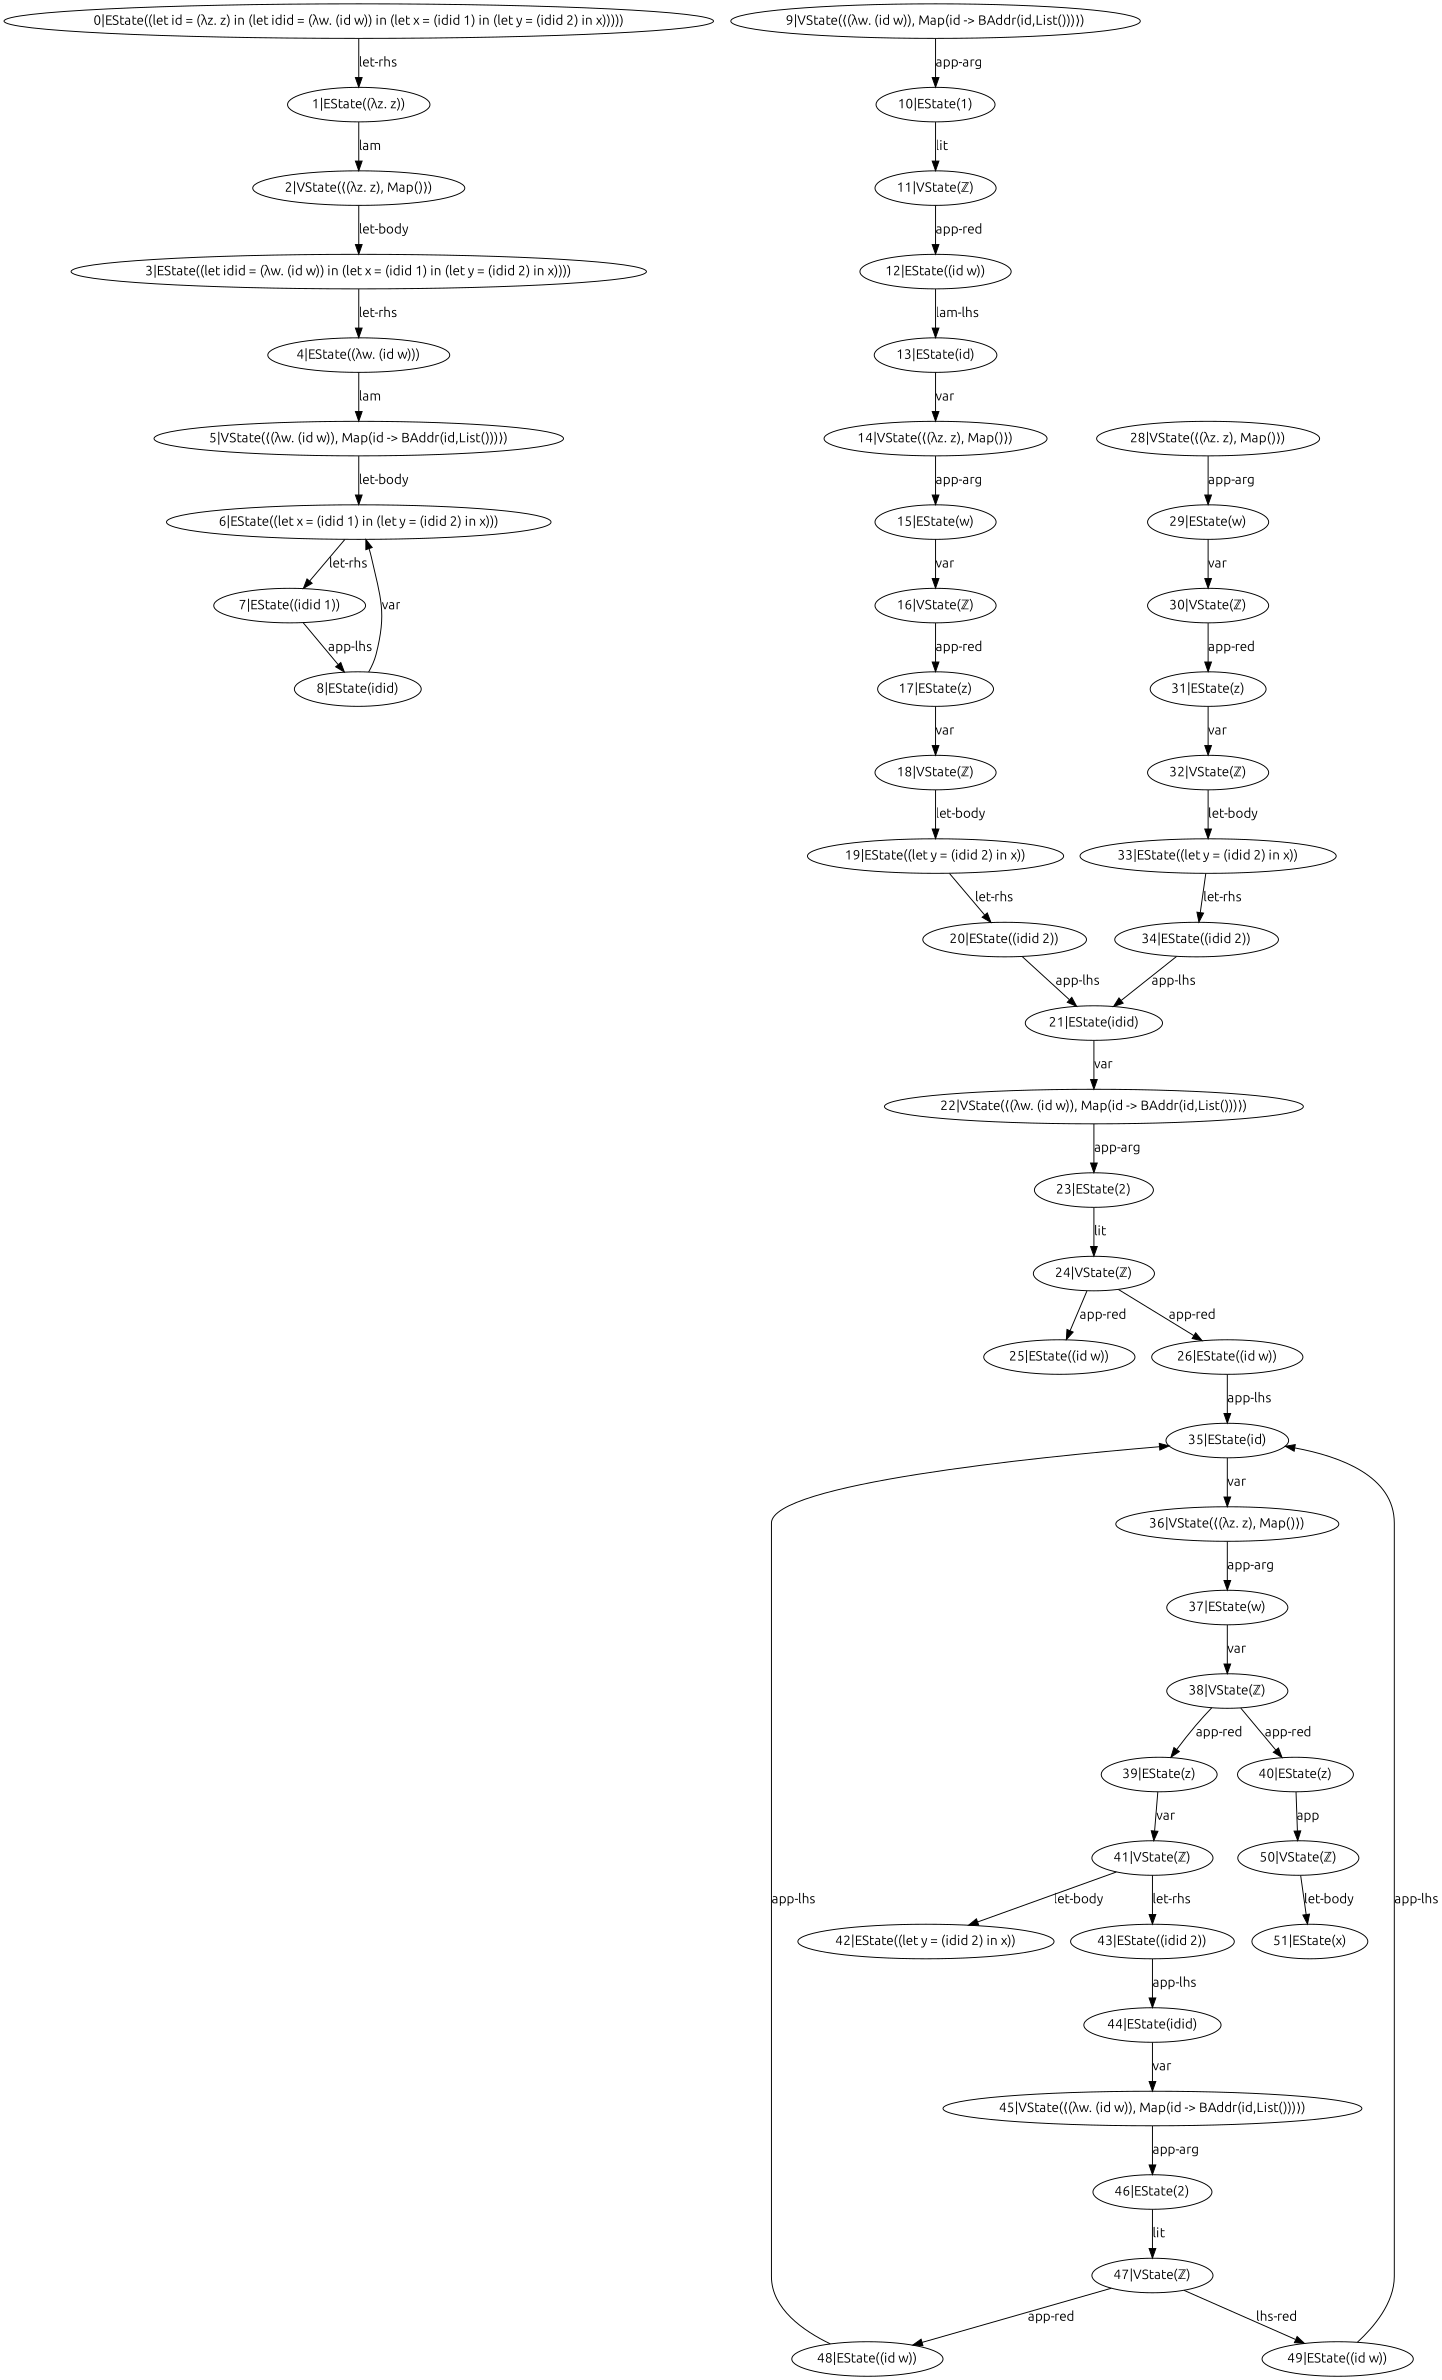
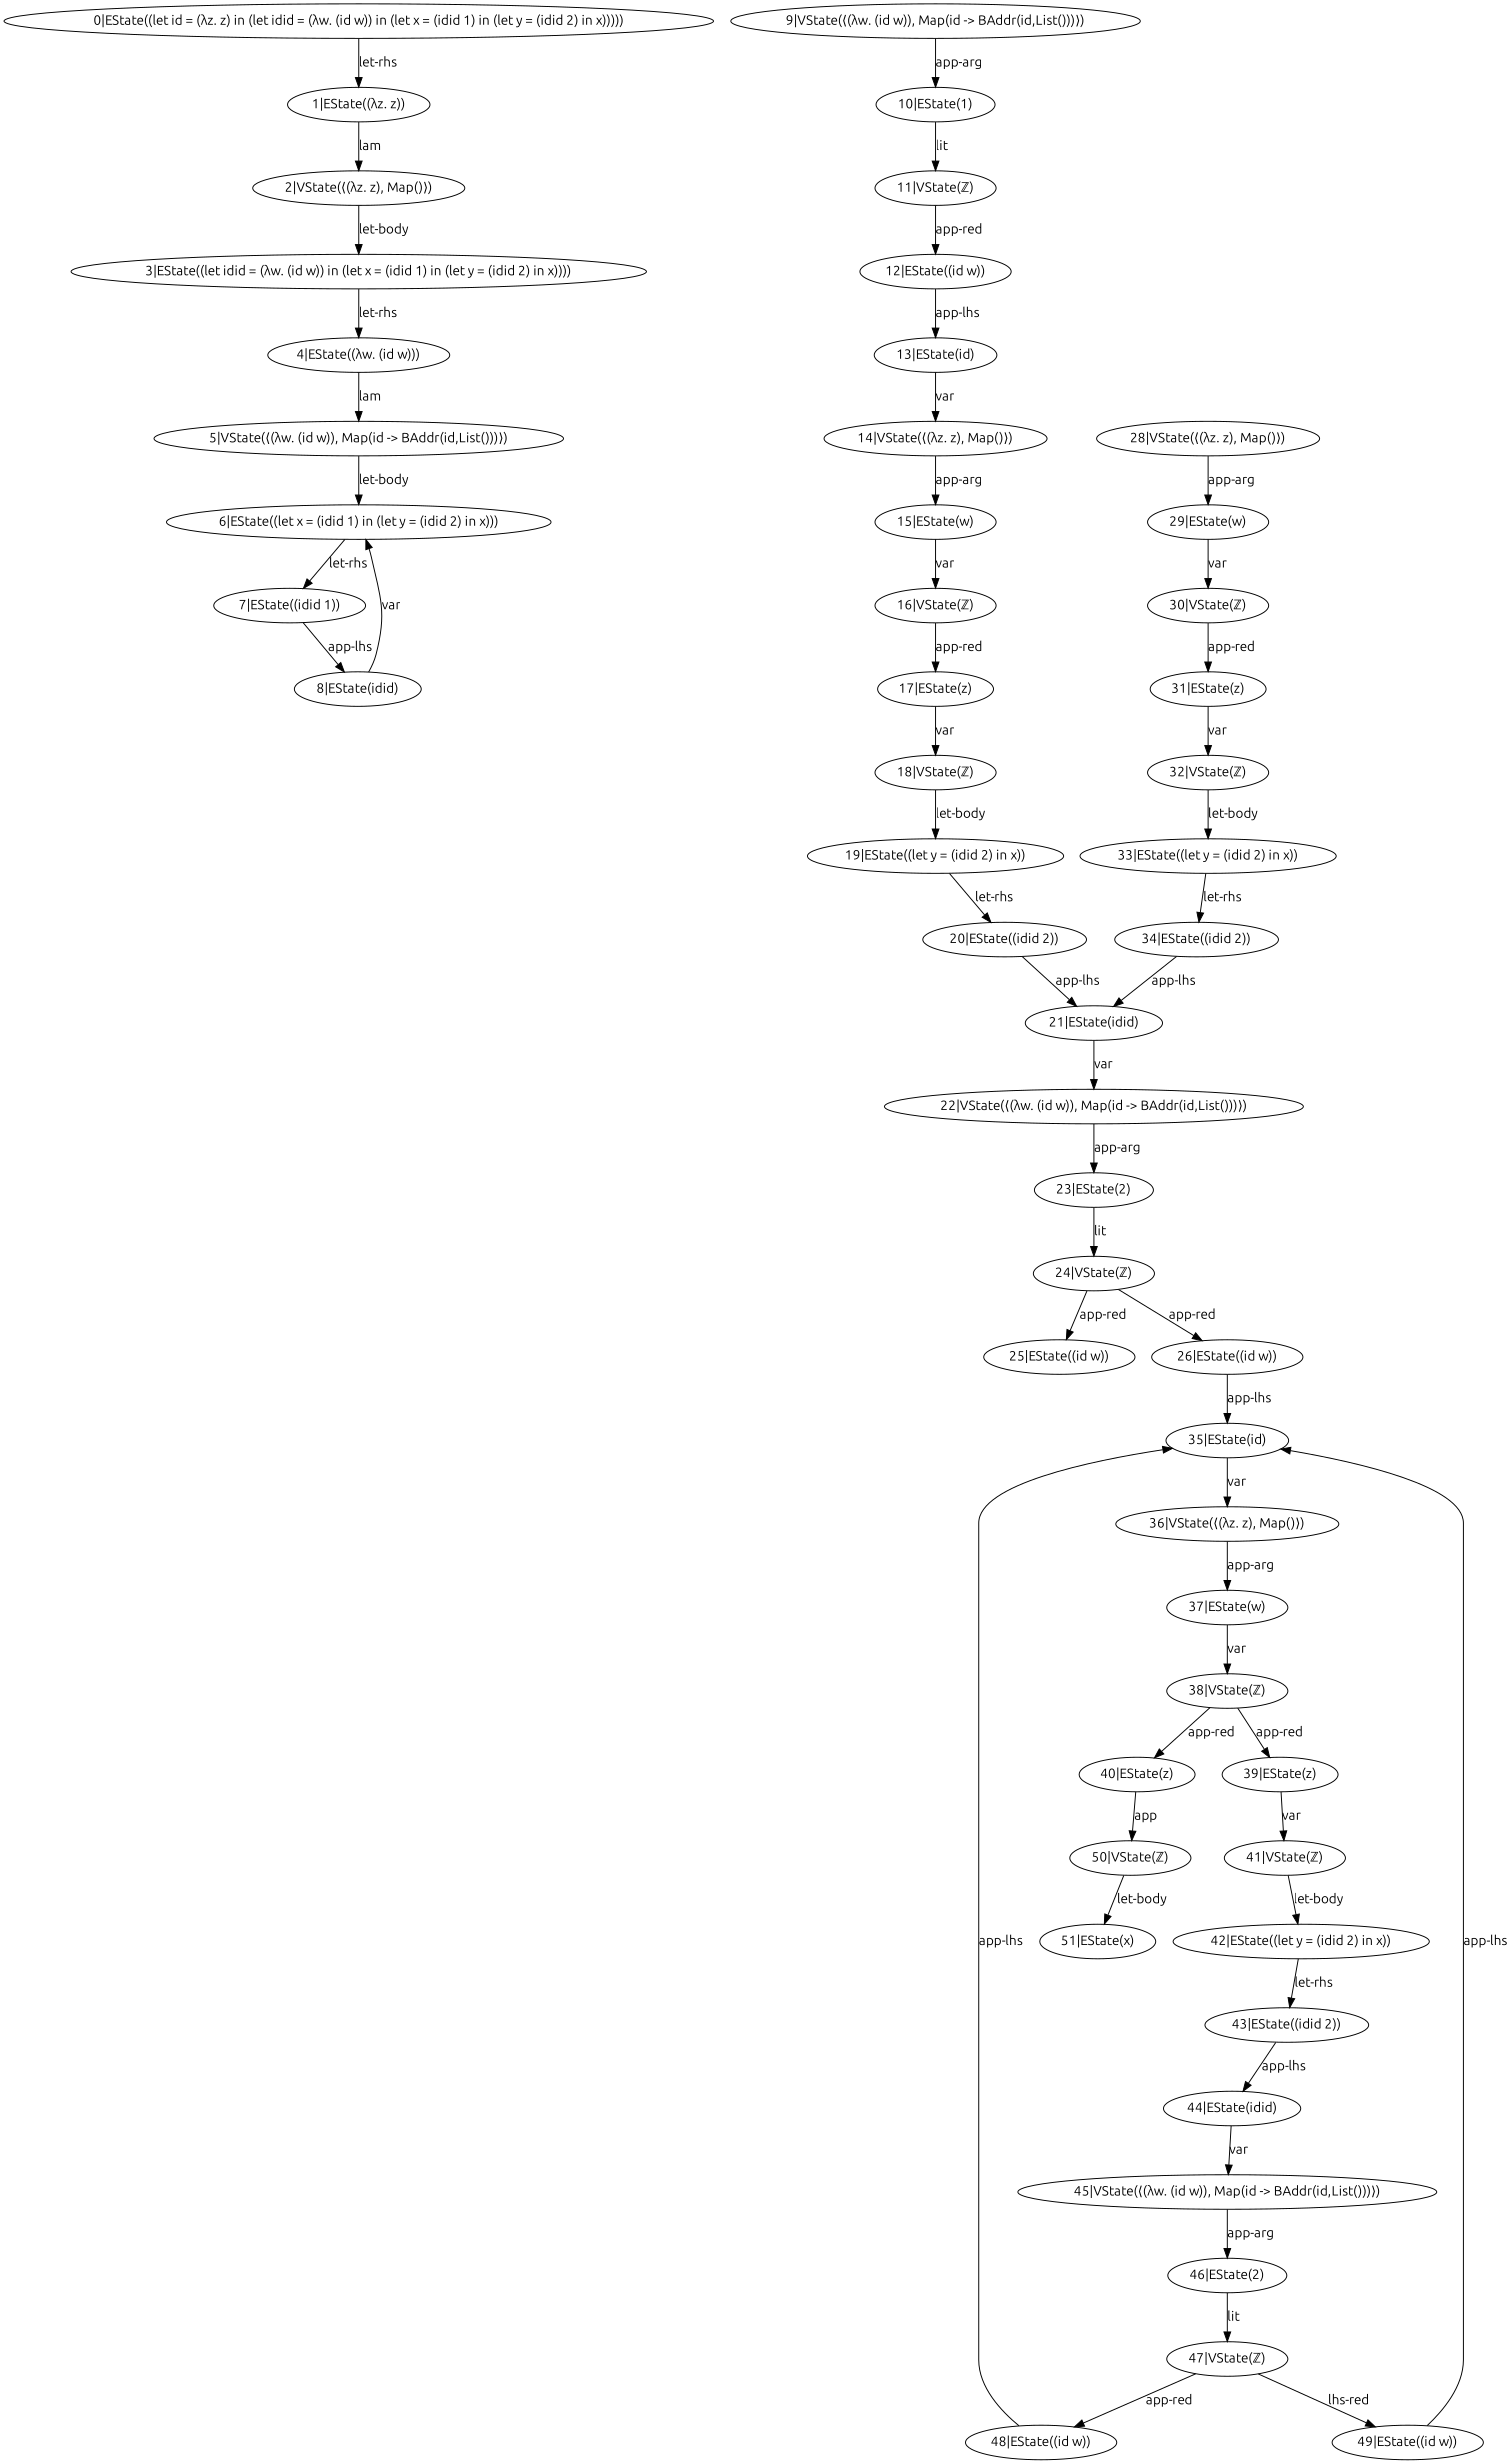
(958, 313) -> (958, 313)
(1152, 1895) -> (1295, 1978)
